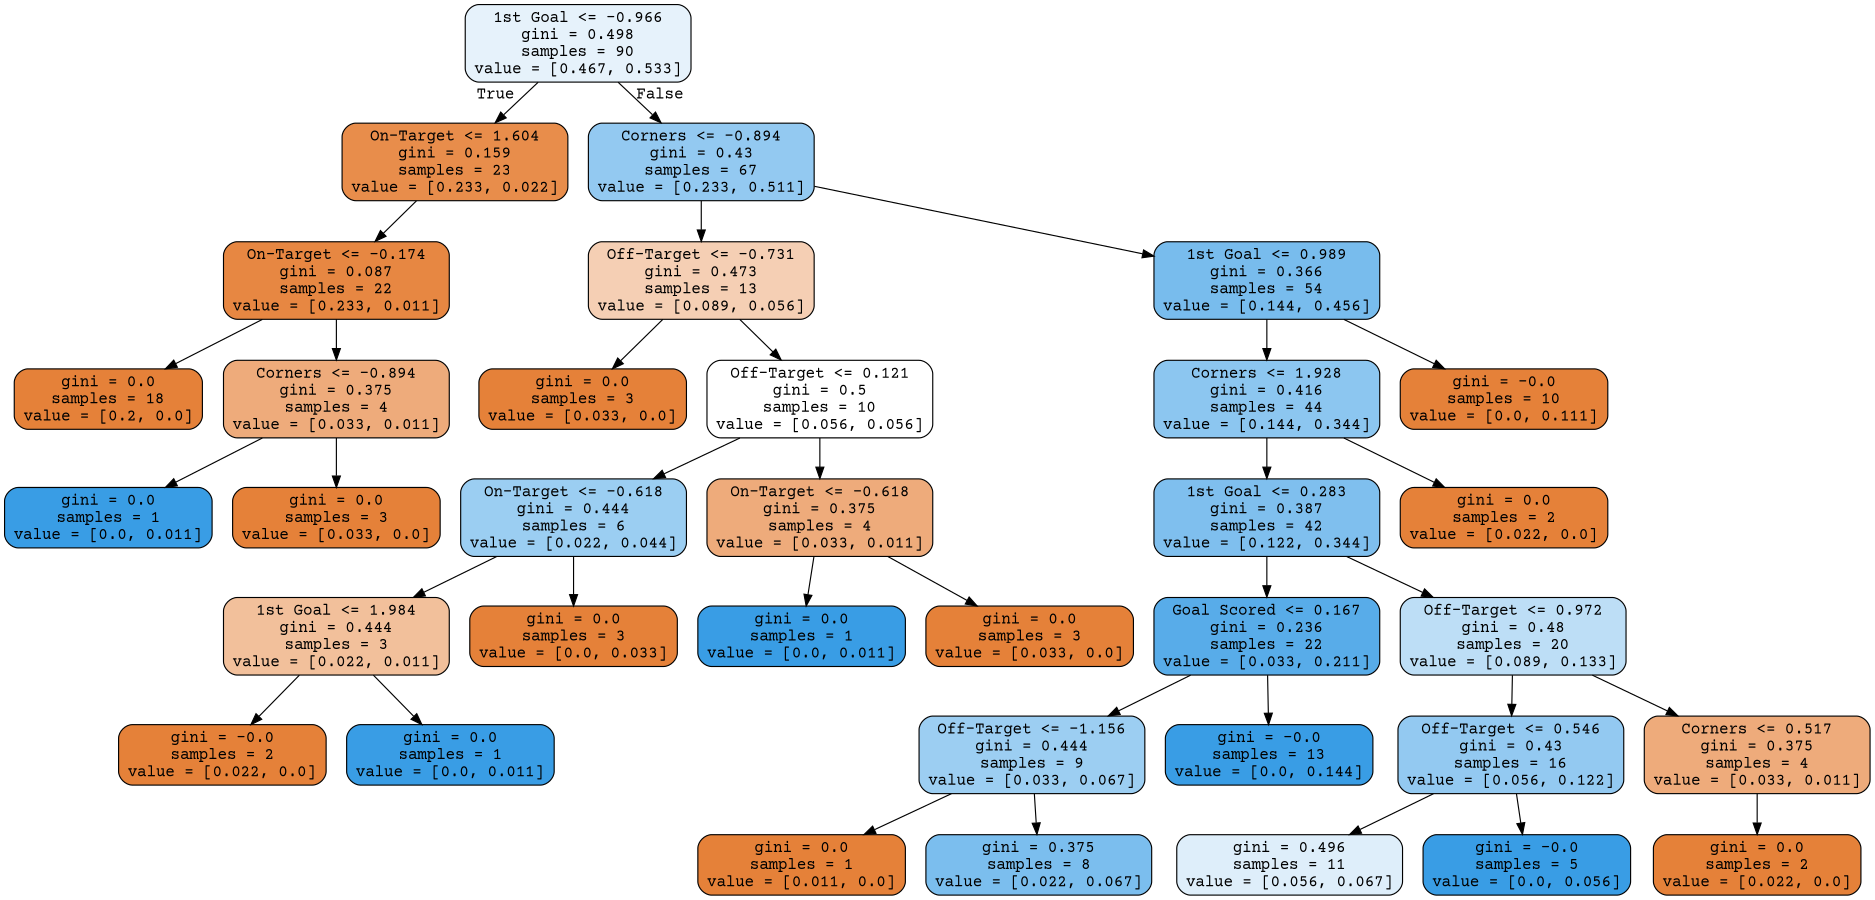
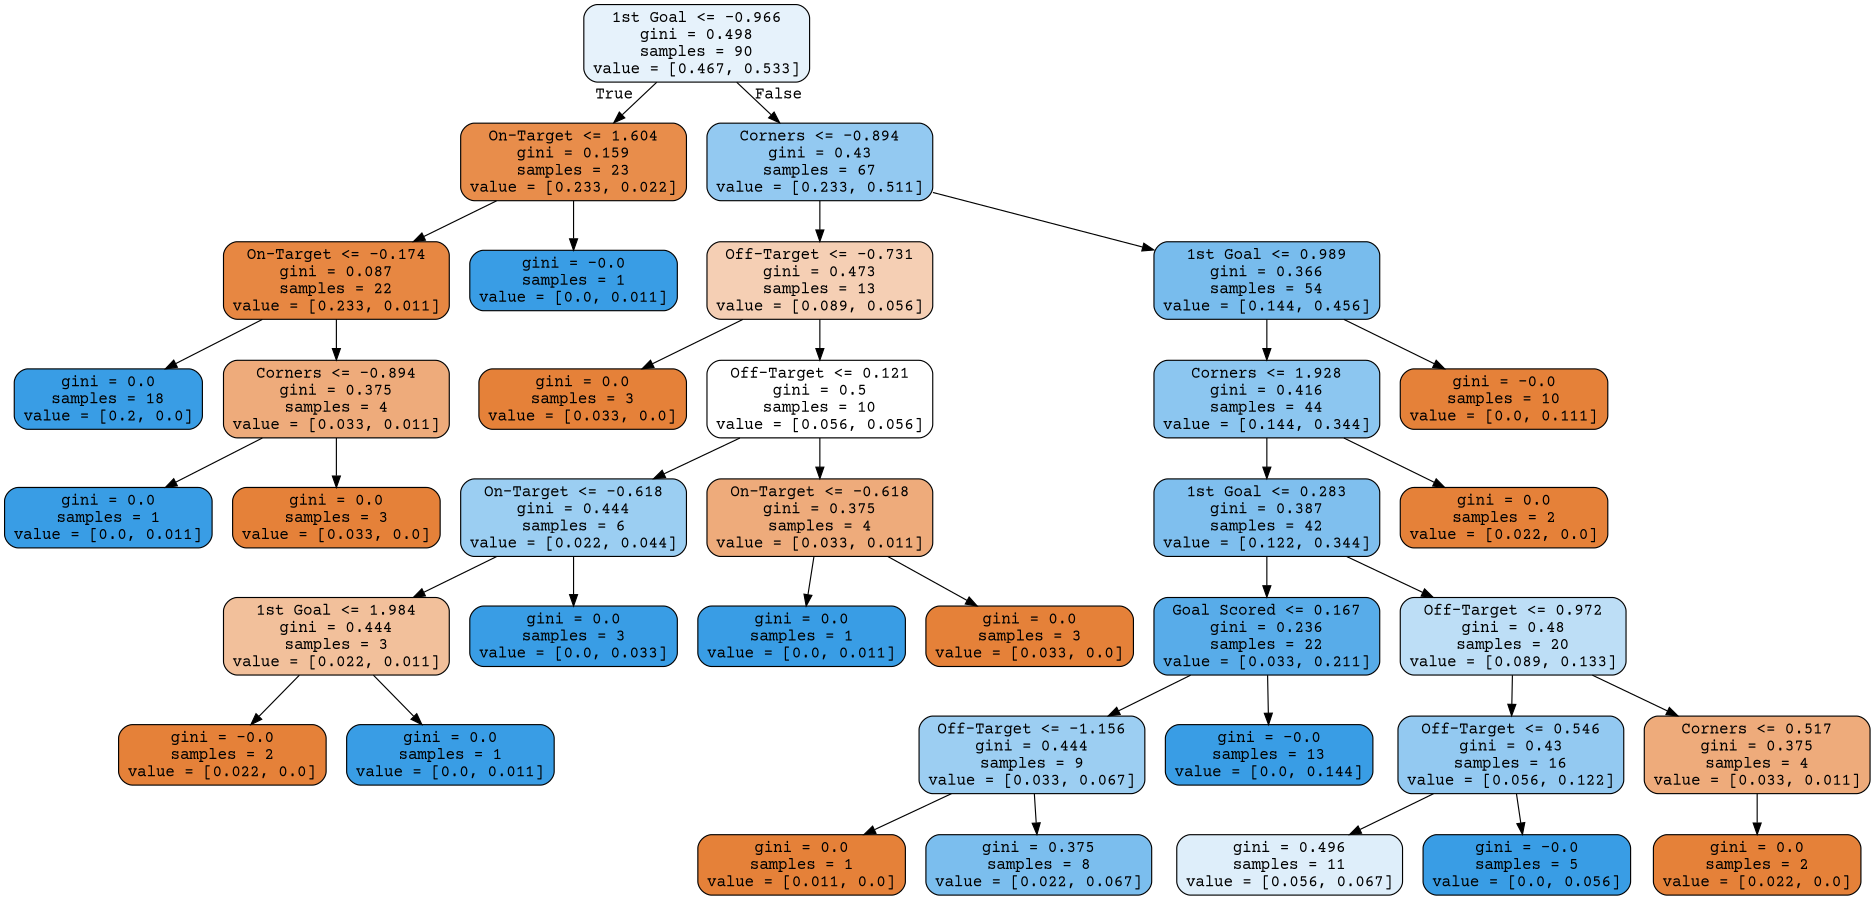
none -> (574, 281)
(108, 399) -> (108, 399)
(574, 636) -> (574, 636)
